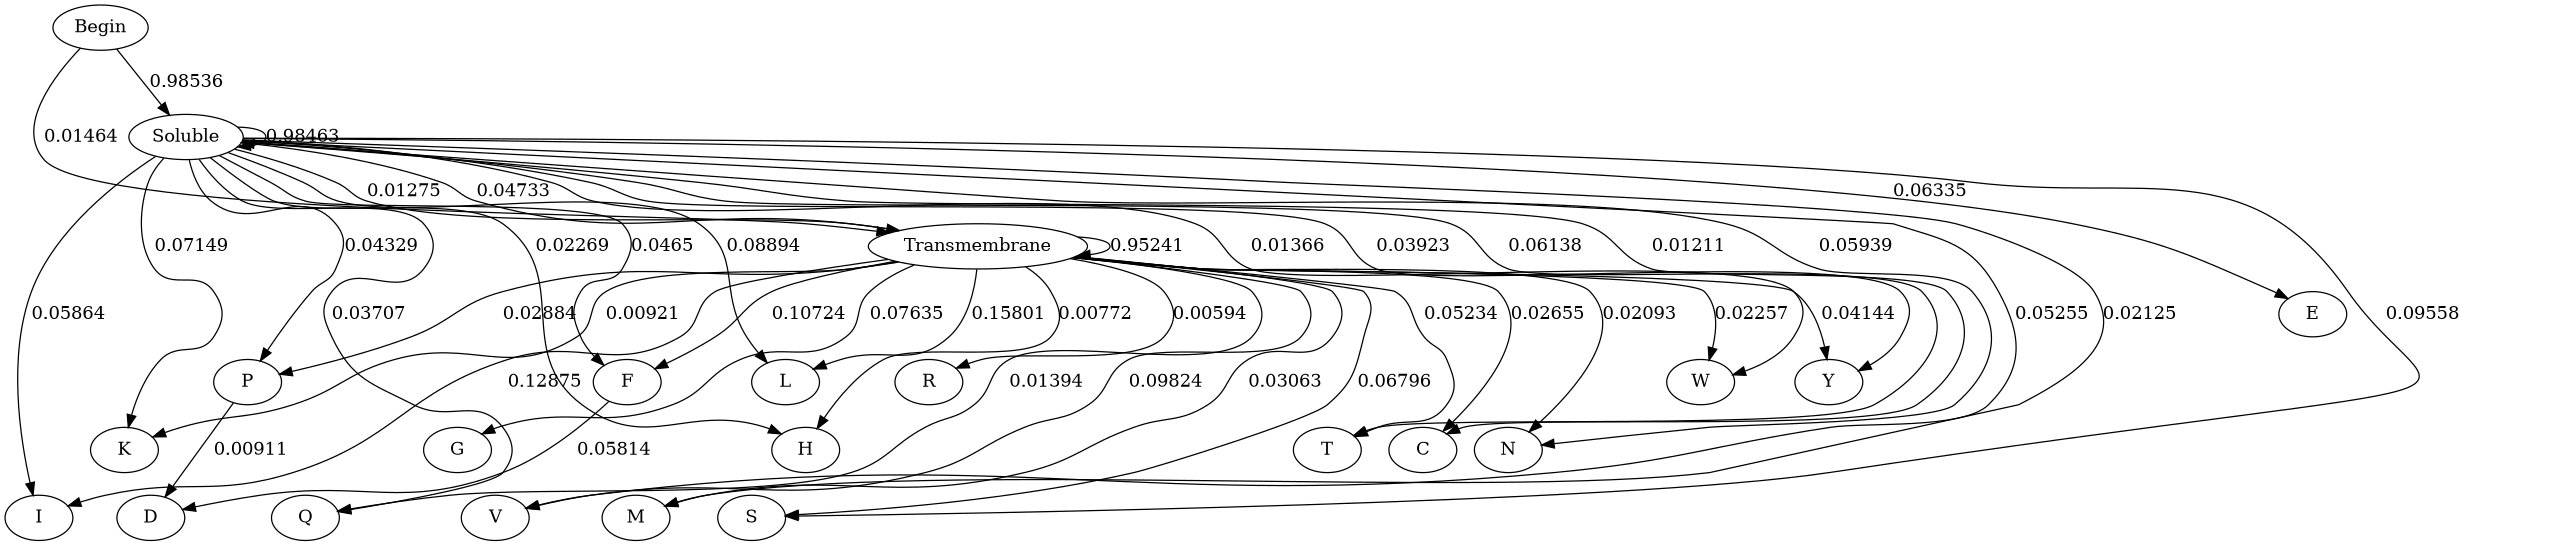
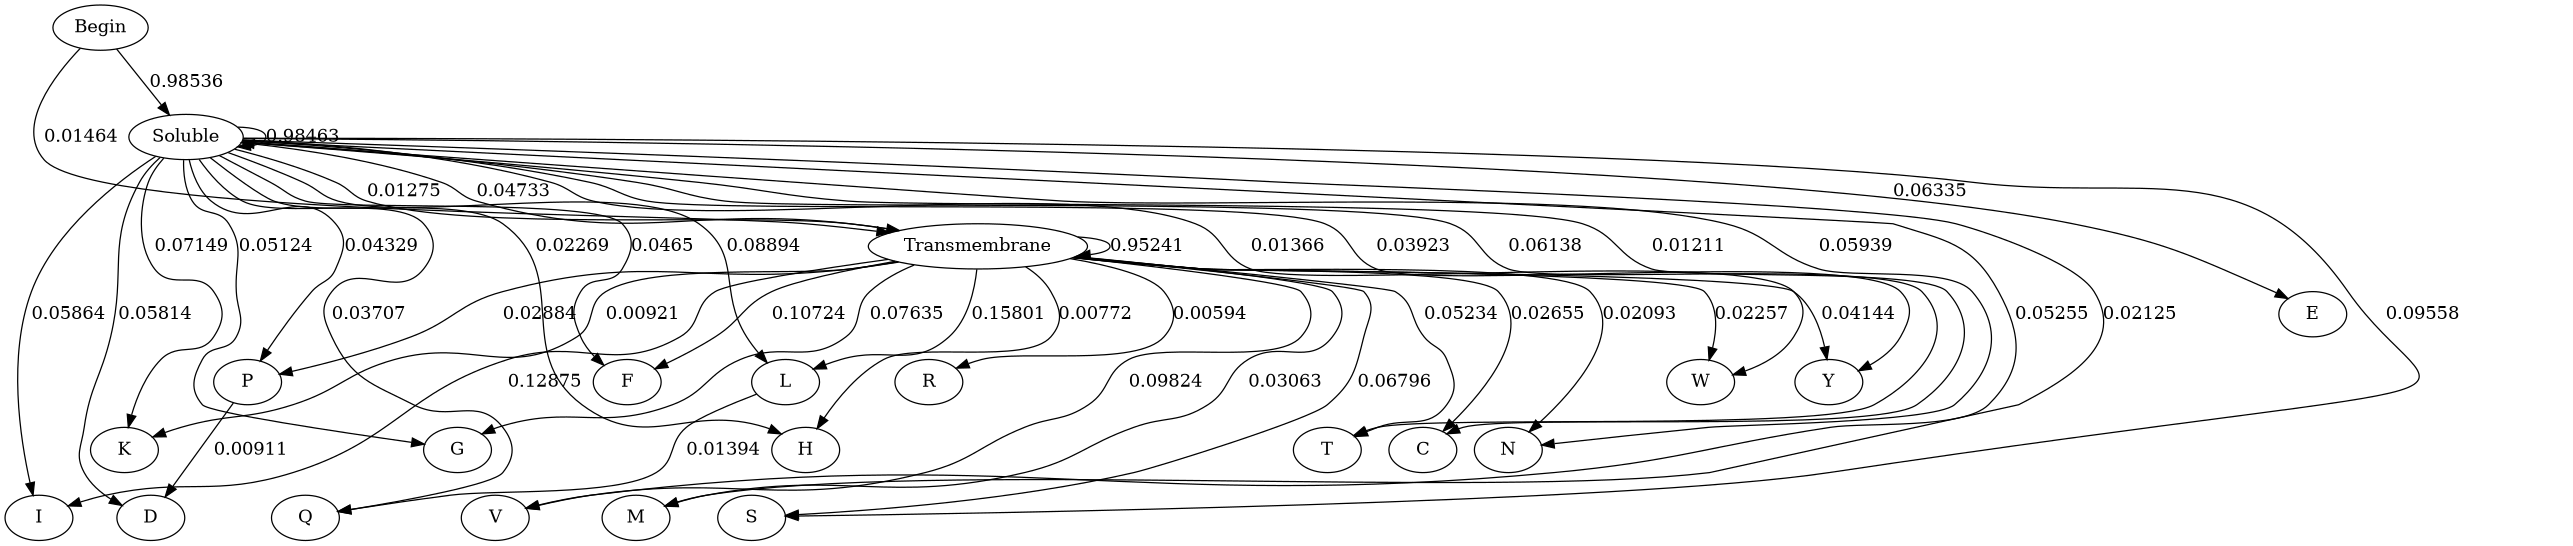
none -> (199, 367)
(926, 427) -> (571, 490)
(403, 492) -> (112, 331)
